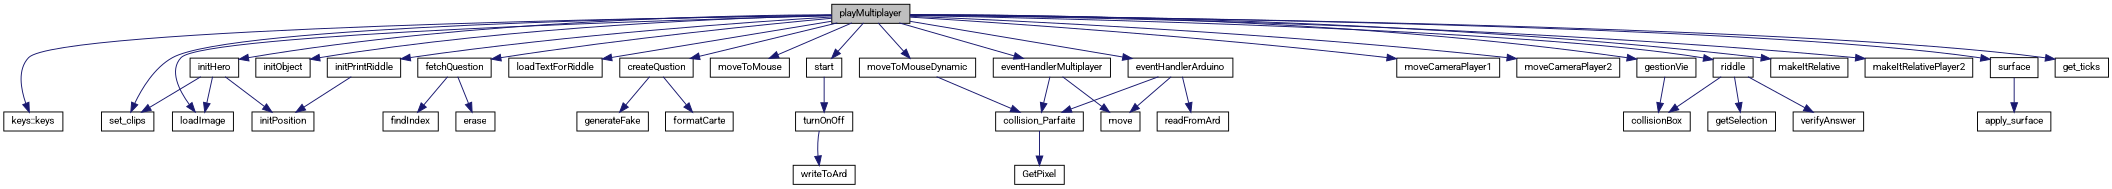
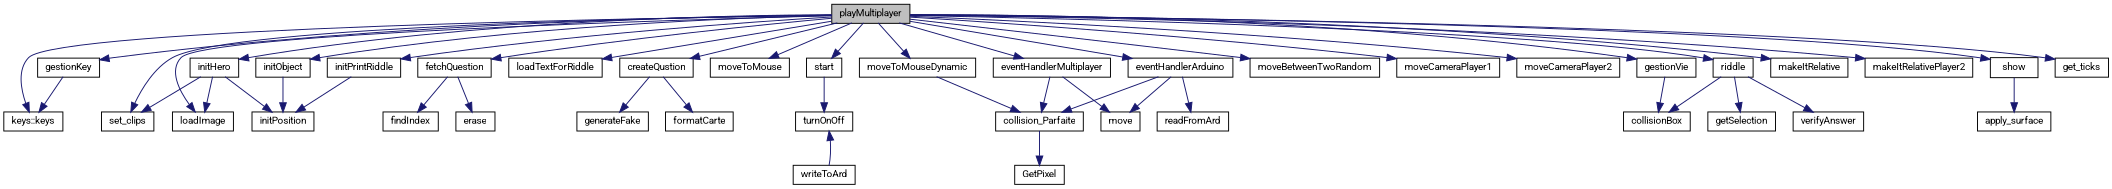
none -> (69, 68)
none -> (1315, 68)
(2014, 68) -> (2014, 68)
none -> (283, 90)
(818, 143) -> (830, 153)
